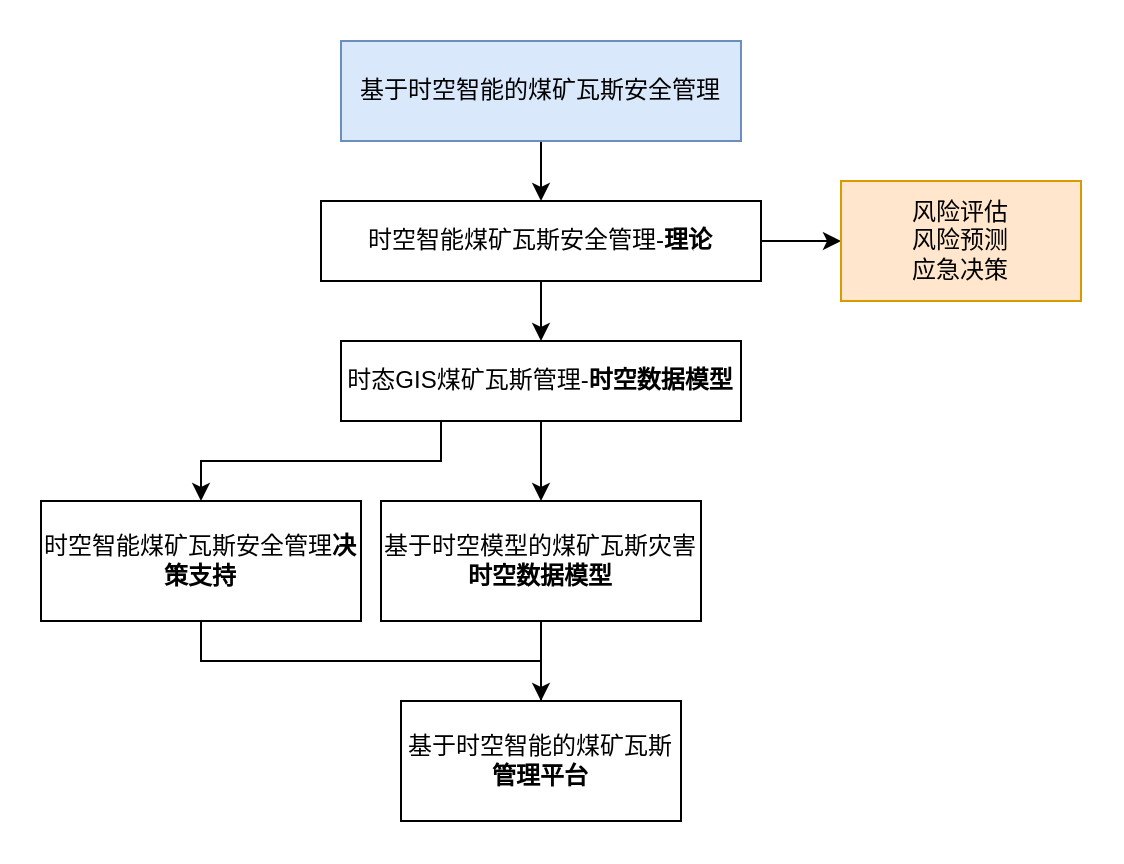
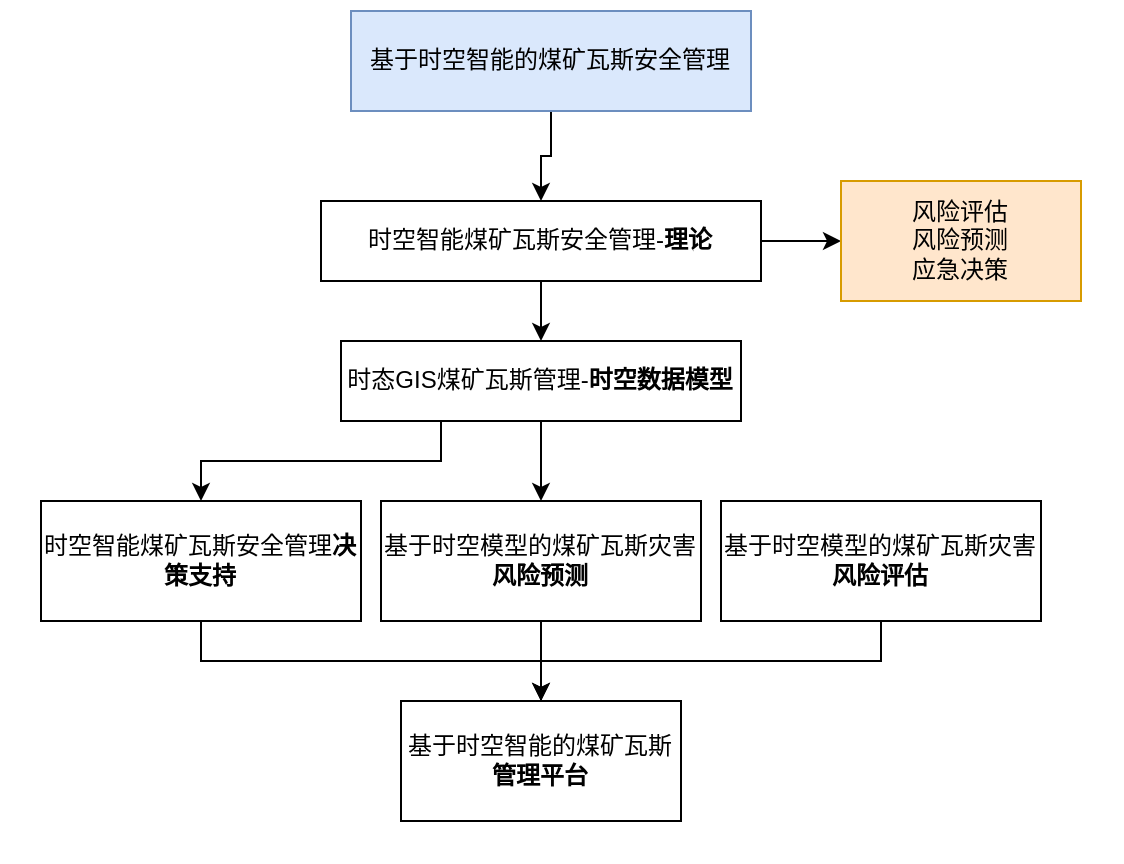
(541, 91) -> (551, 61)
(541, 561) -> (541, 561)
none -> (881, 561)
none -> (733, 661)
